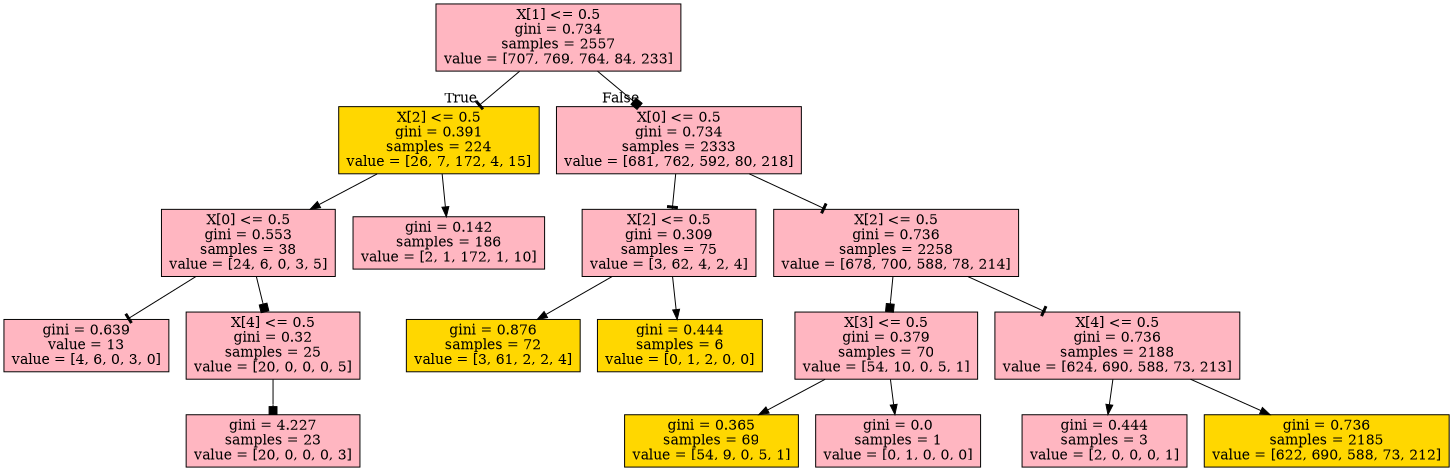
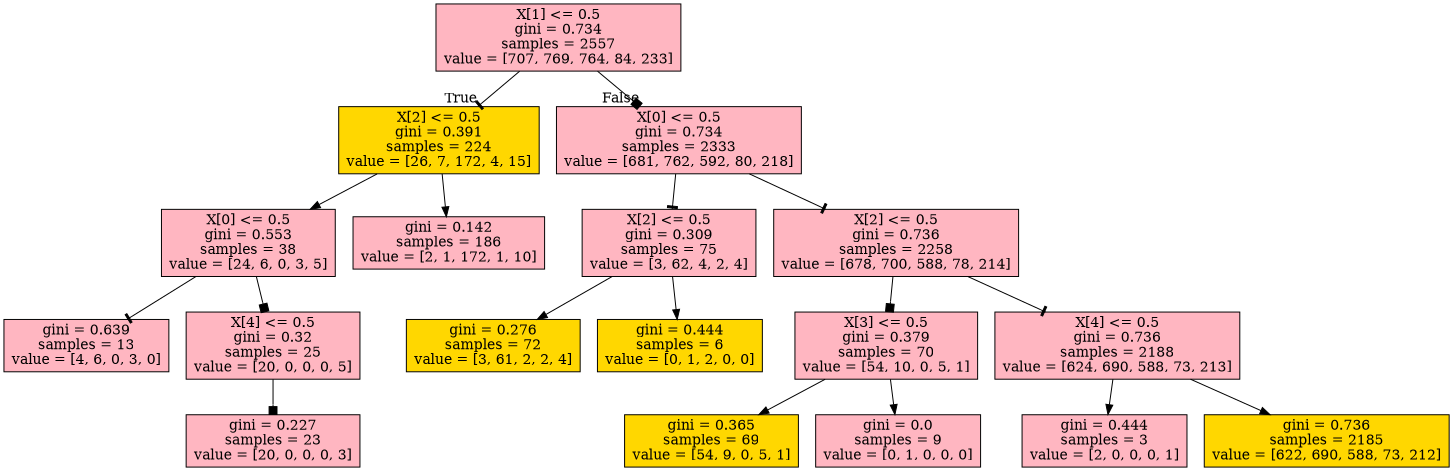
(86, 346) -> (86, 346)
(493, 346) -> (493, 346)
(273, 441) -> (273, 441)
(898, 441) -> (898, 441)
